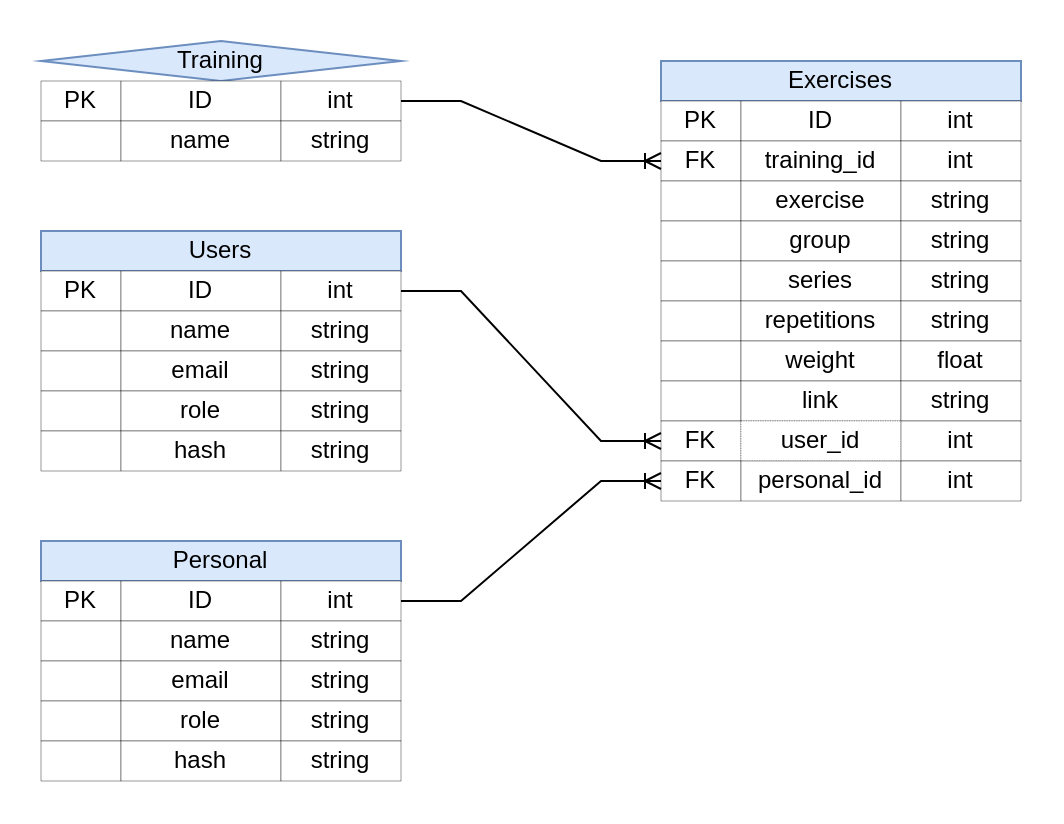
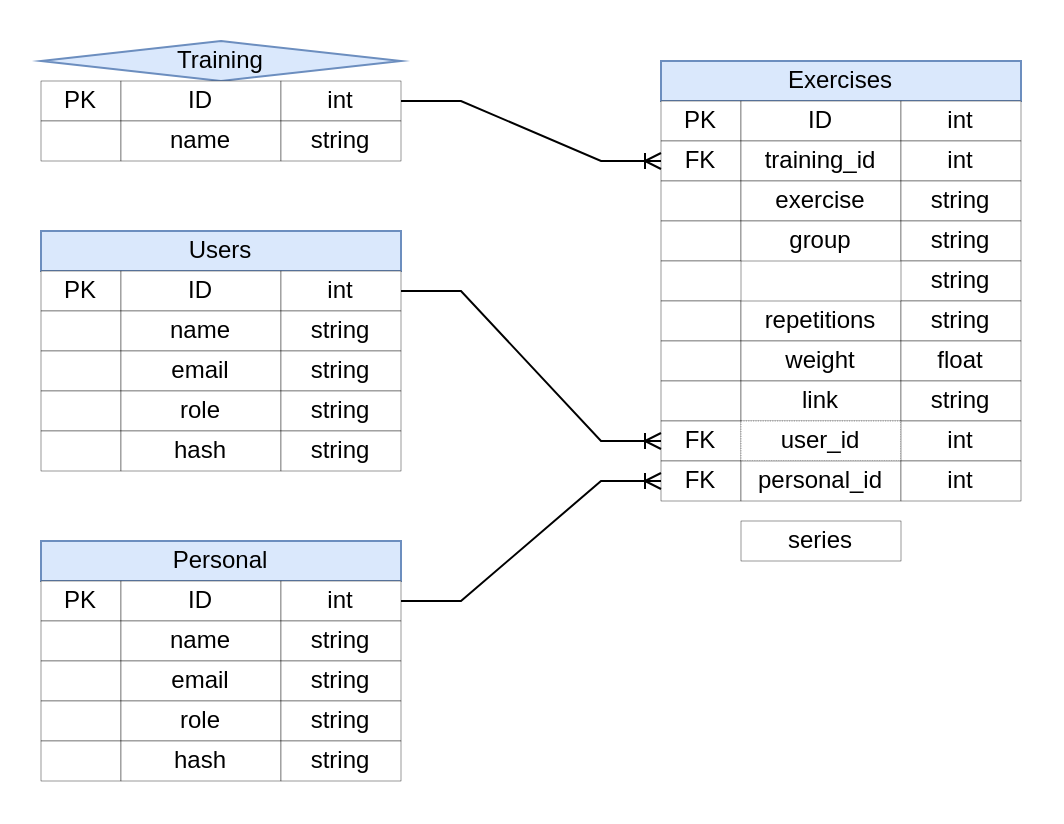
(821, 281) -> (821, 541)
